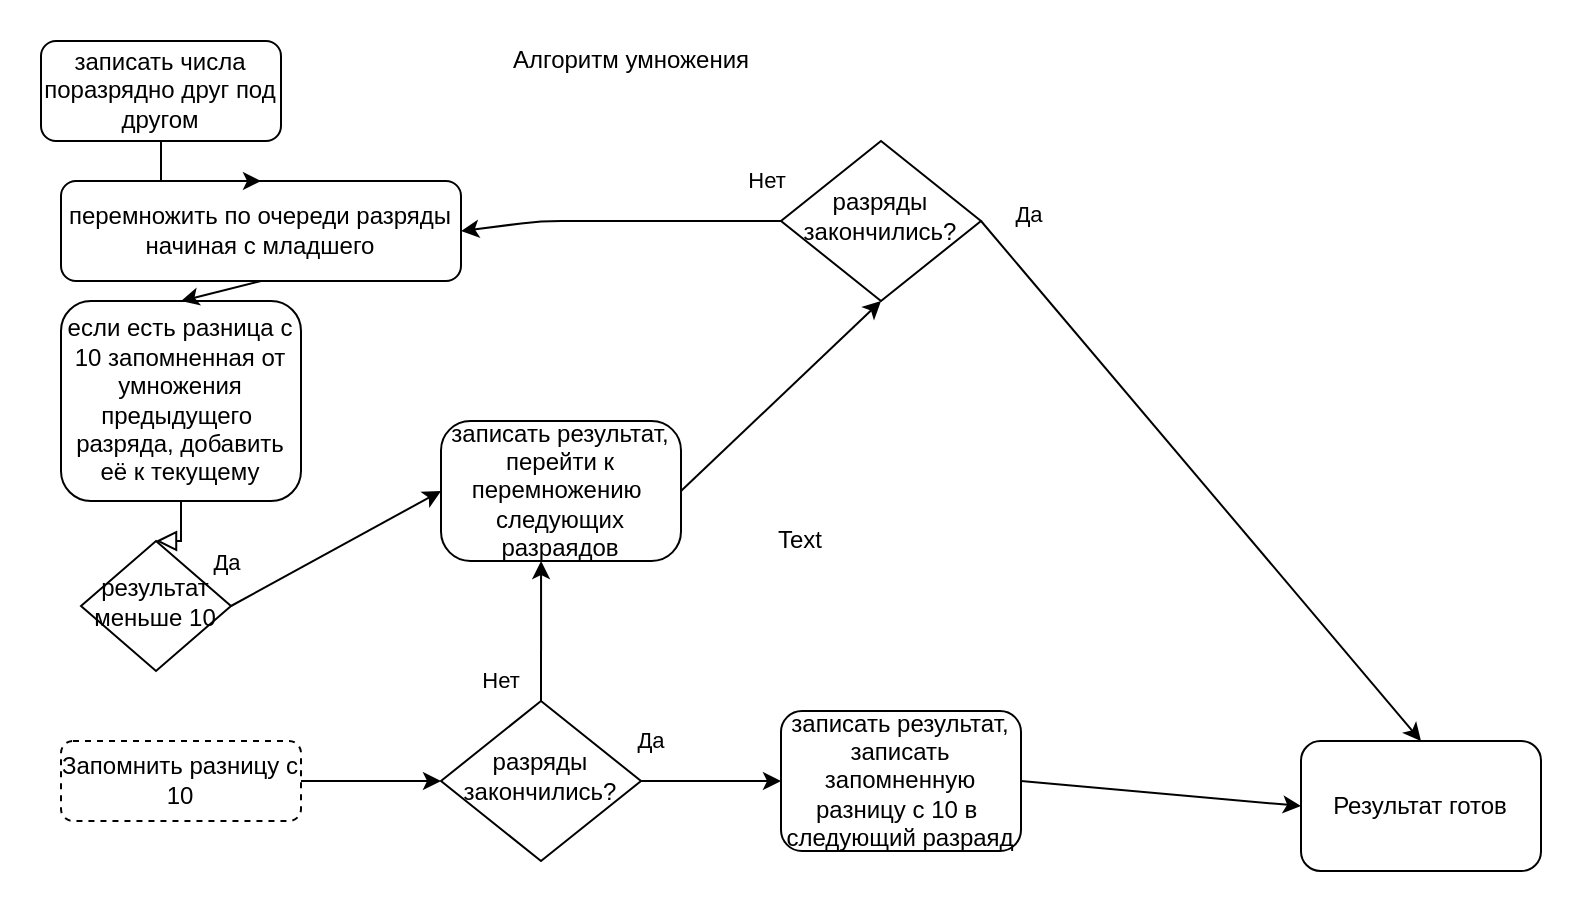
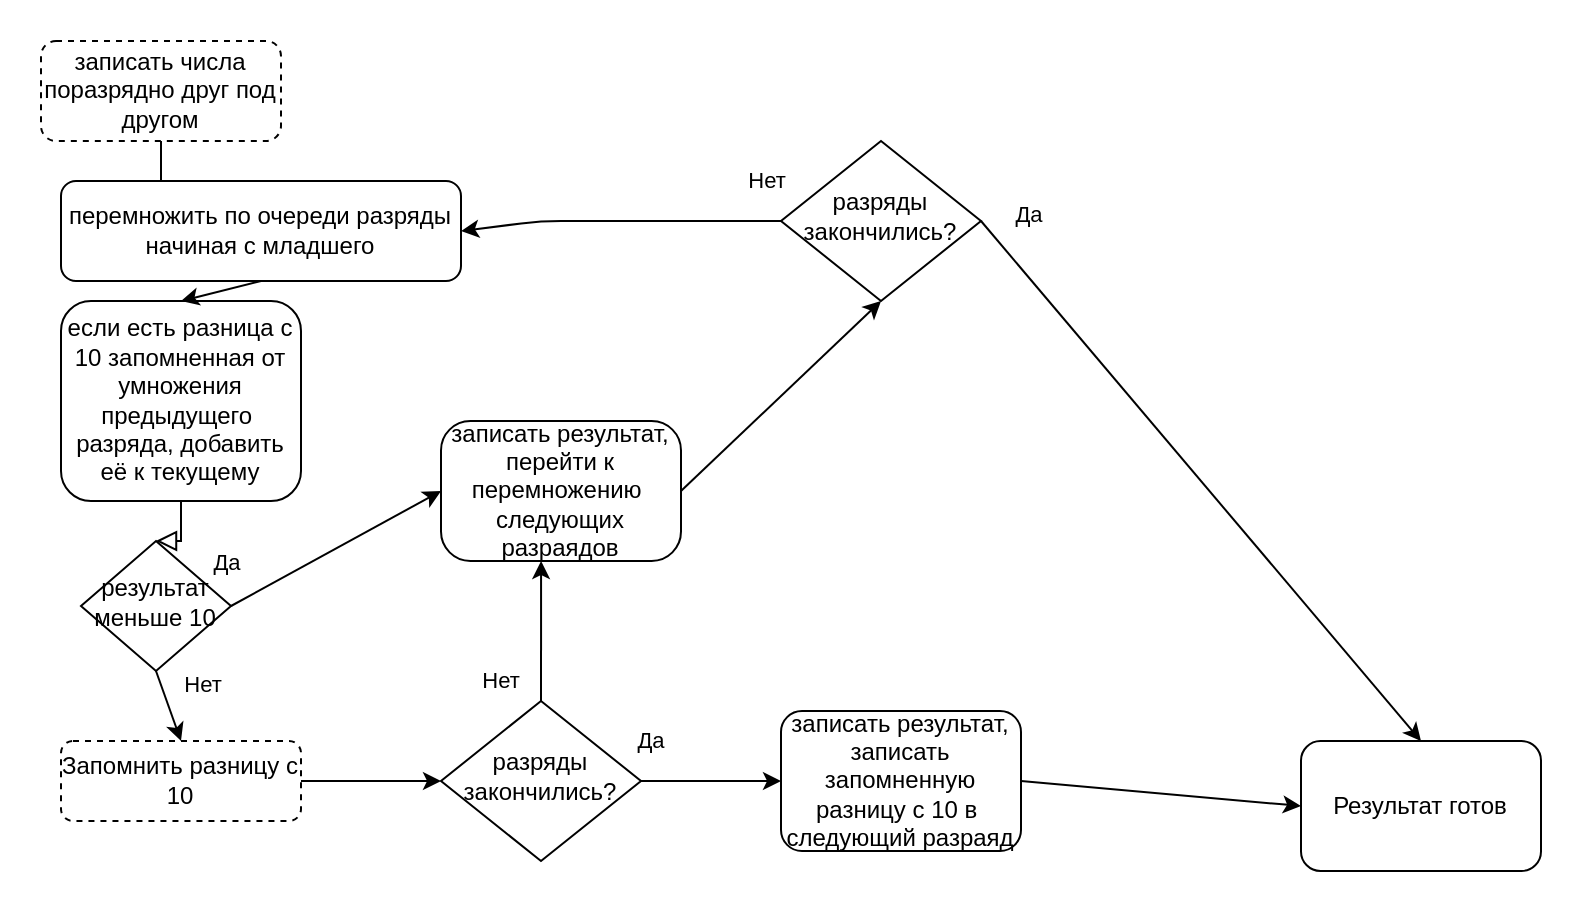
(631, 61) -> none
(161, 91) -> (161, 91)
(246, 181) -> (251, 181)
(801, 541) -> none
none -> (166, 700)
